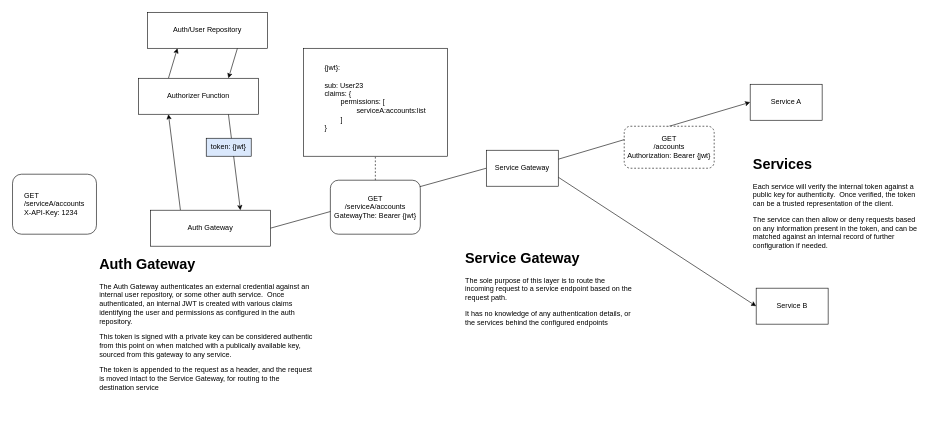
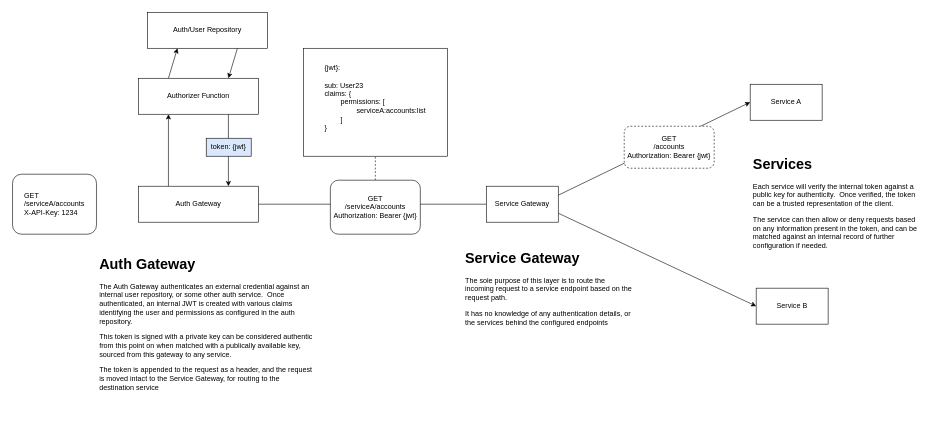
(522, 168) -> (522, 204)
(375, 207) -> (375, 207)
(210, 228) -> (198, 204)
